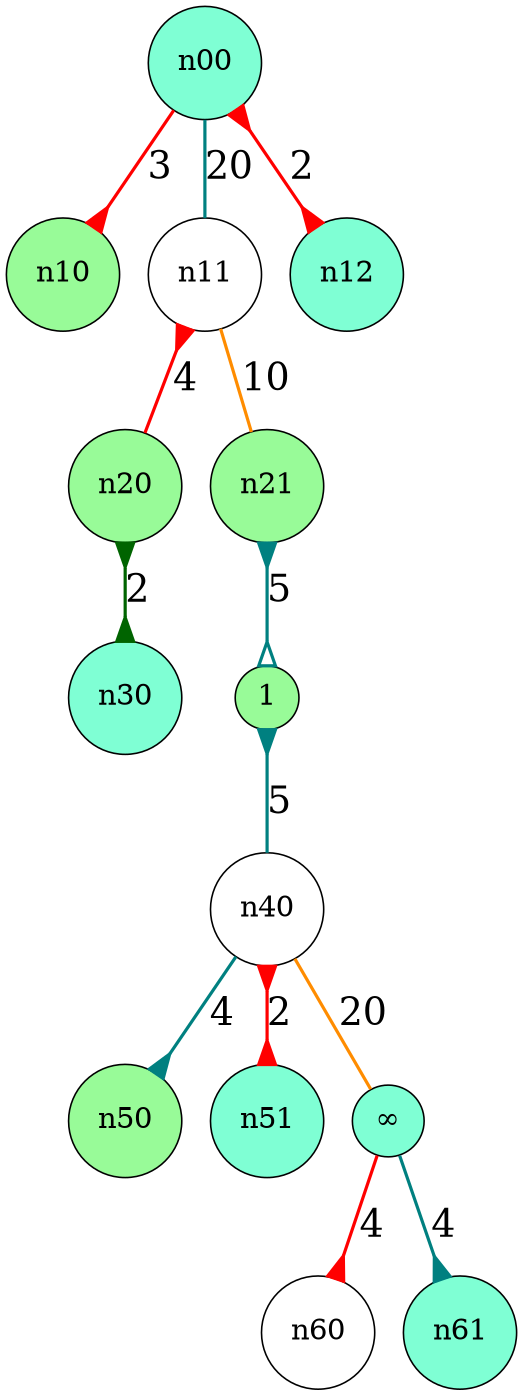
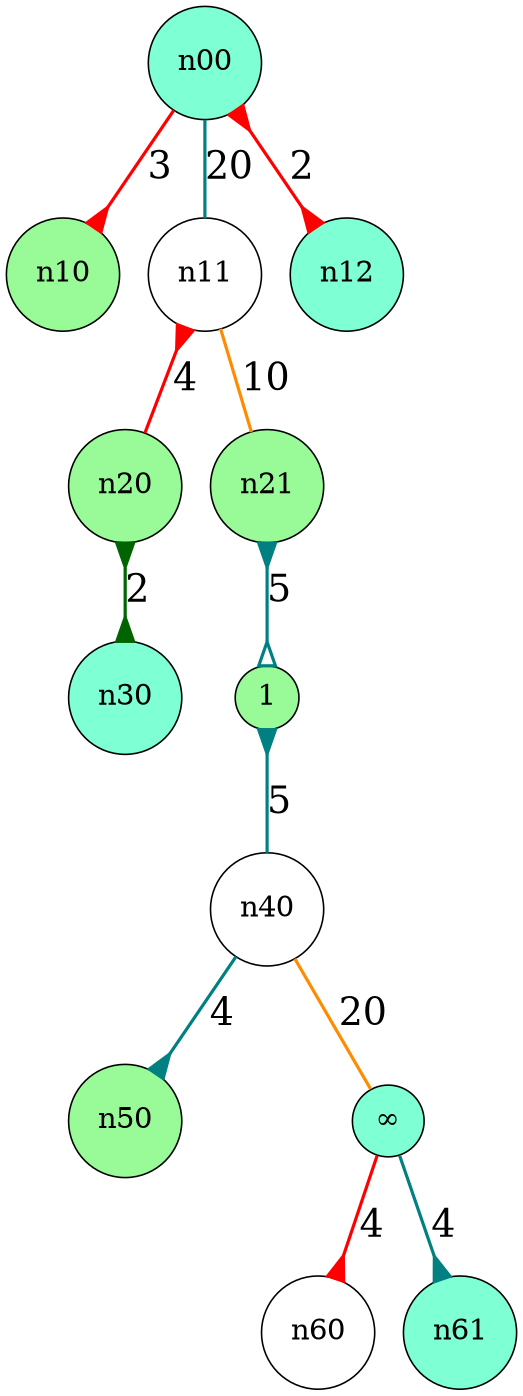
(267, 1121) -> none
